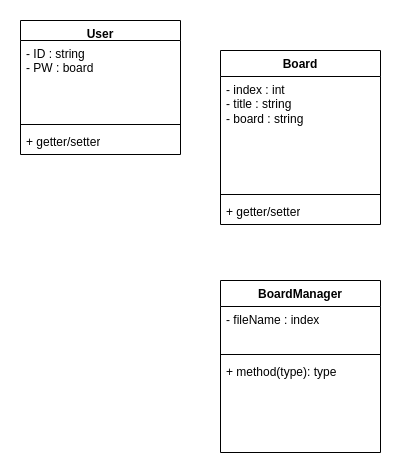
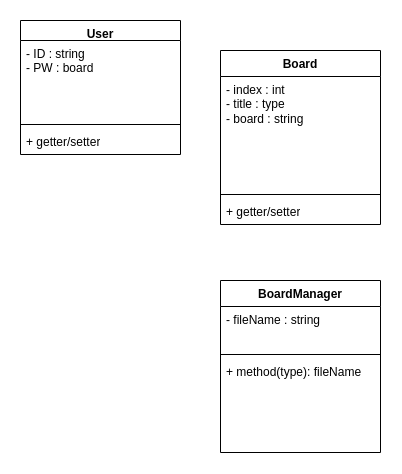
(272, 105) -> (272, 105)
(276, 321) -> (279, 321)
(289, 373) -> (299, 373)
